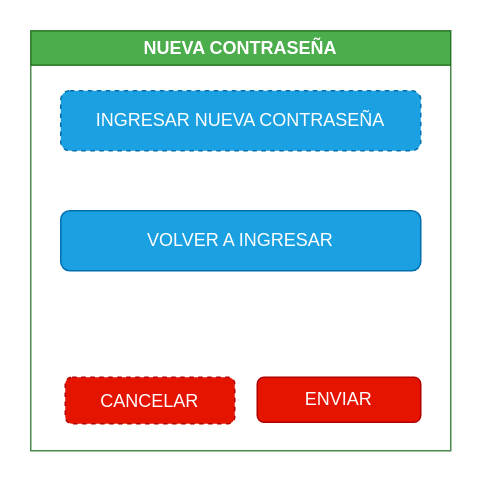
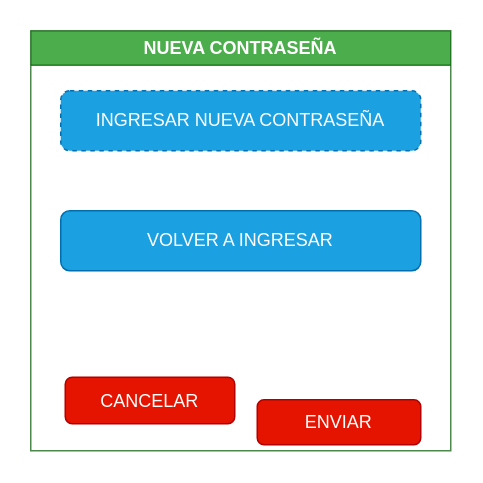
(339, 400) -> (339, 422)
(150, 401) -> (150, 401)
